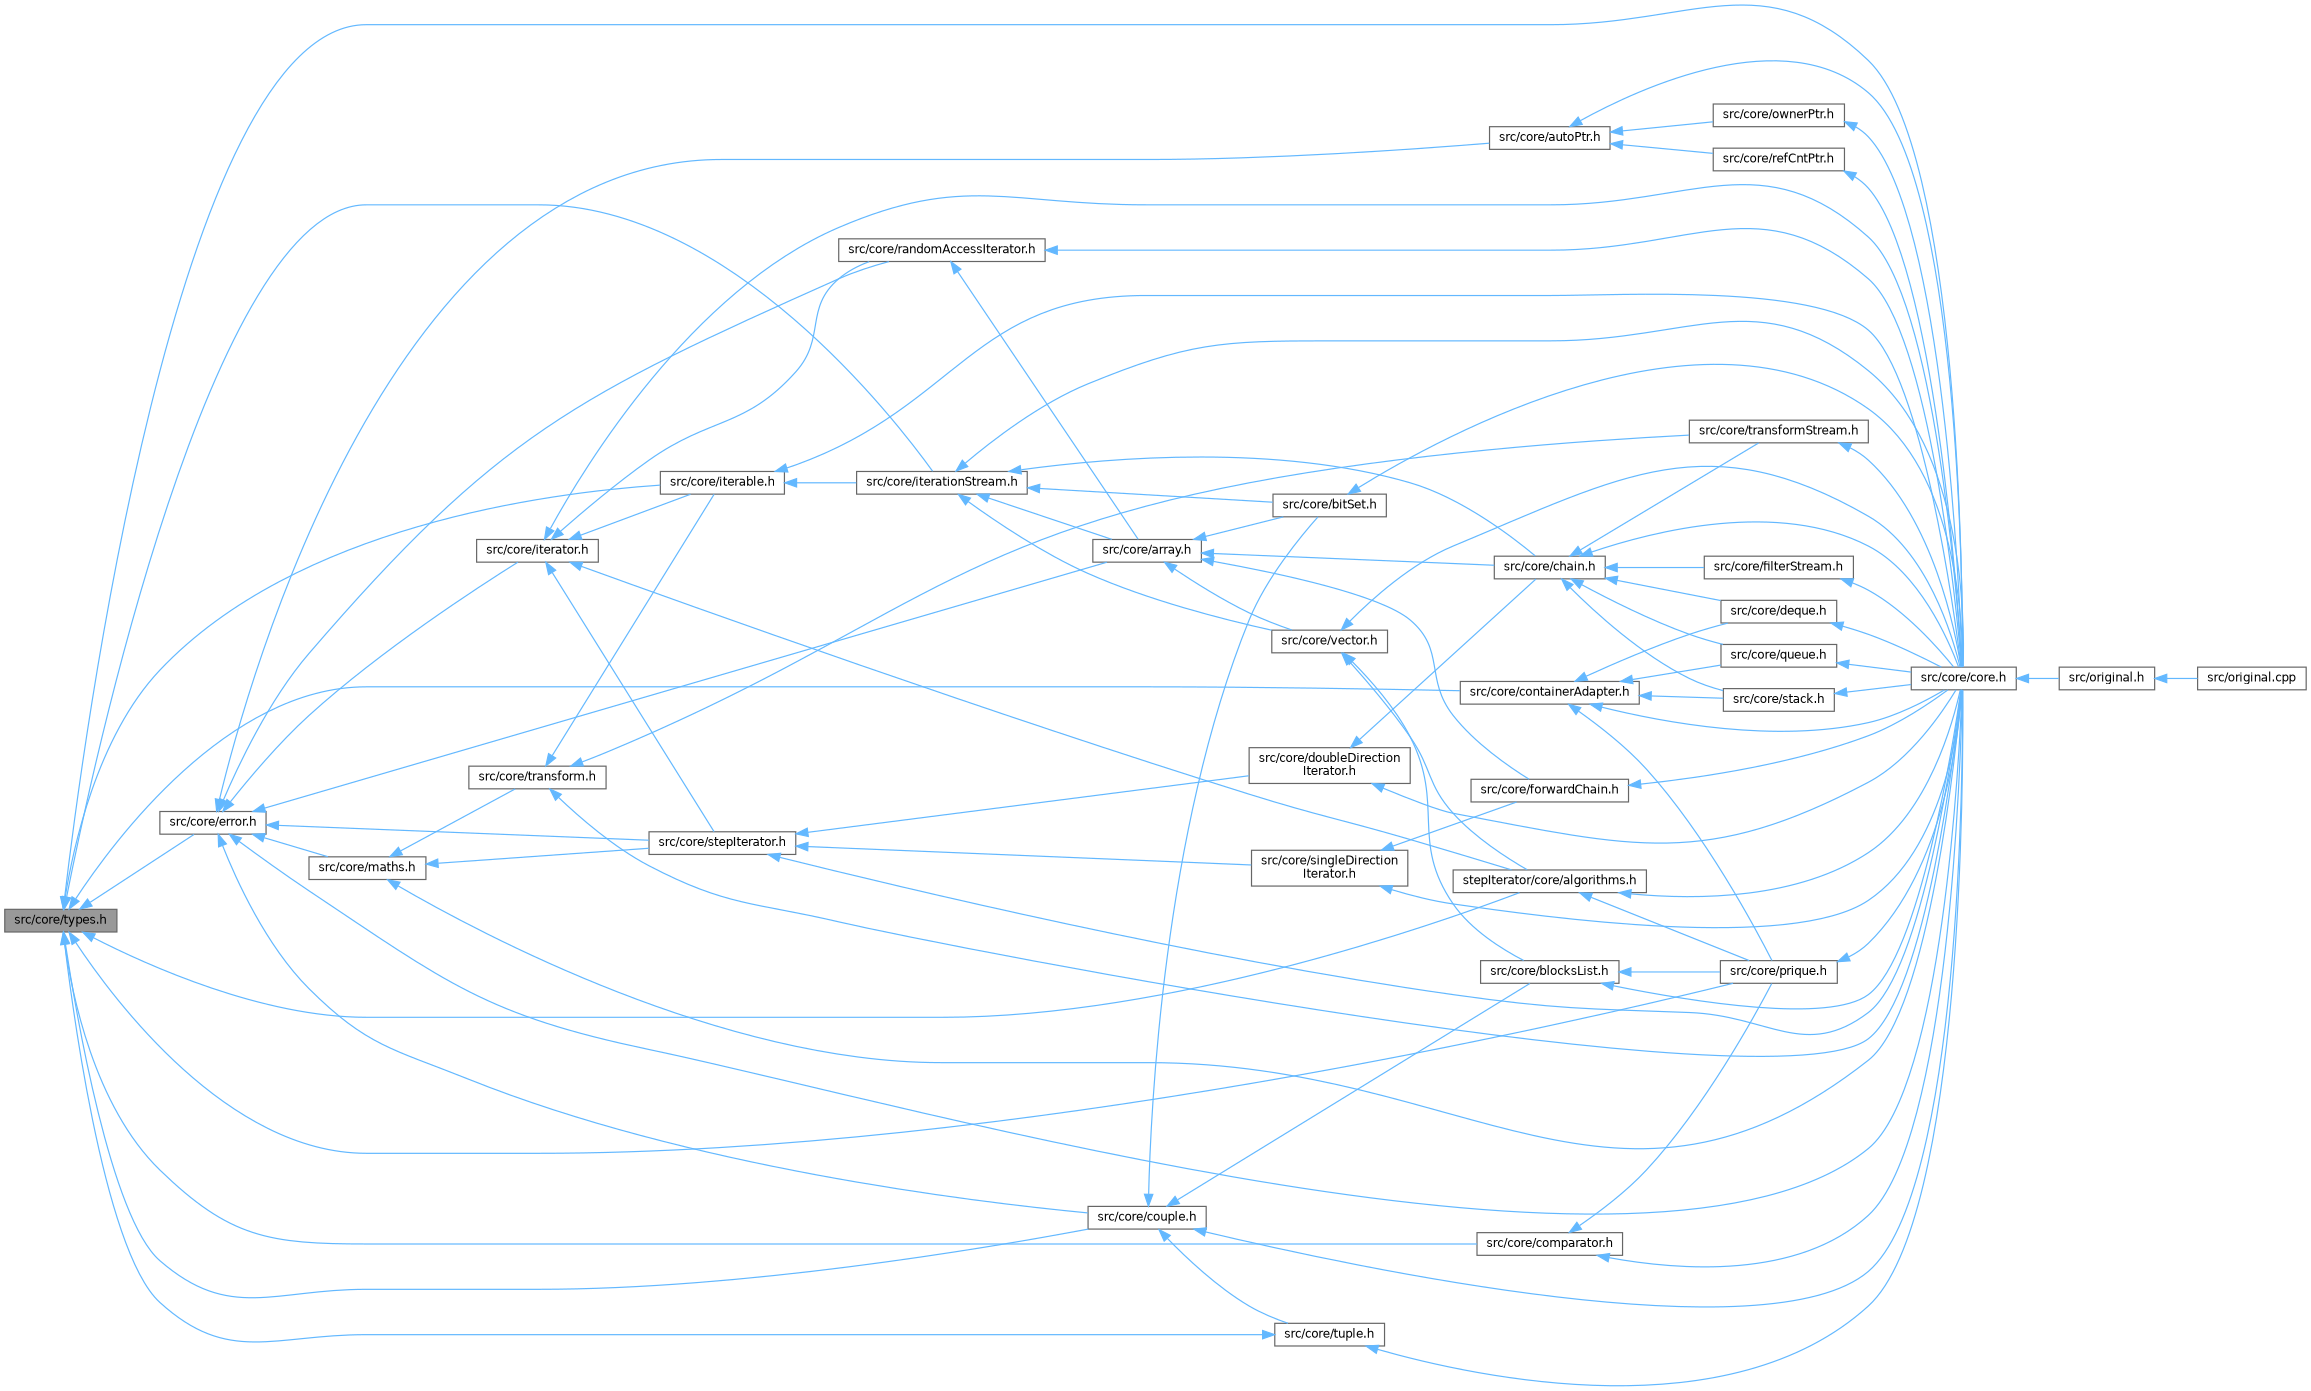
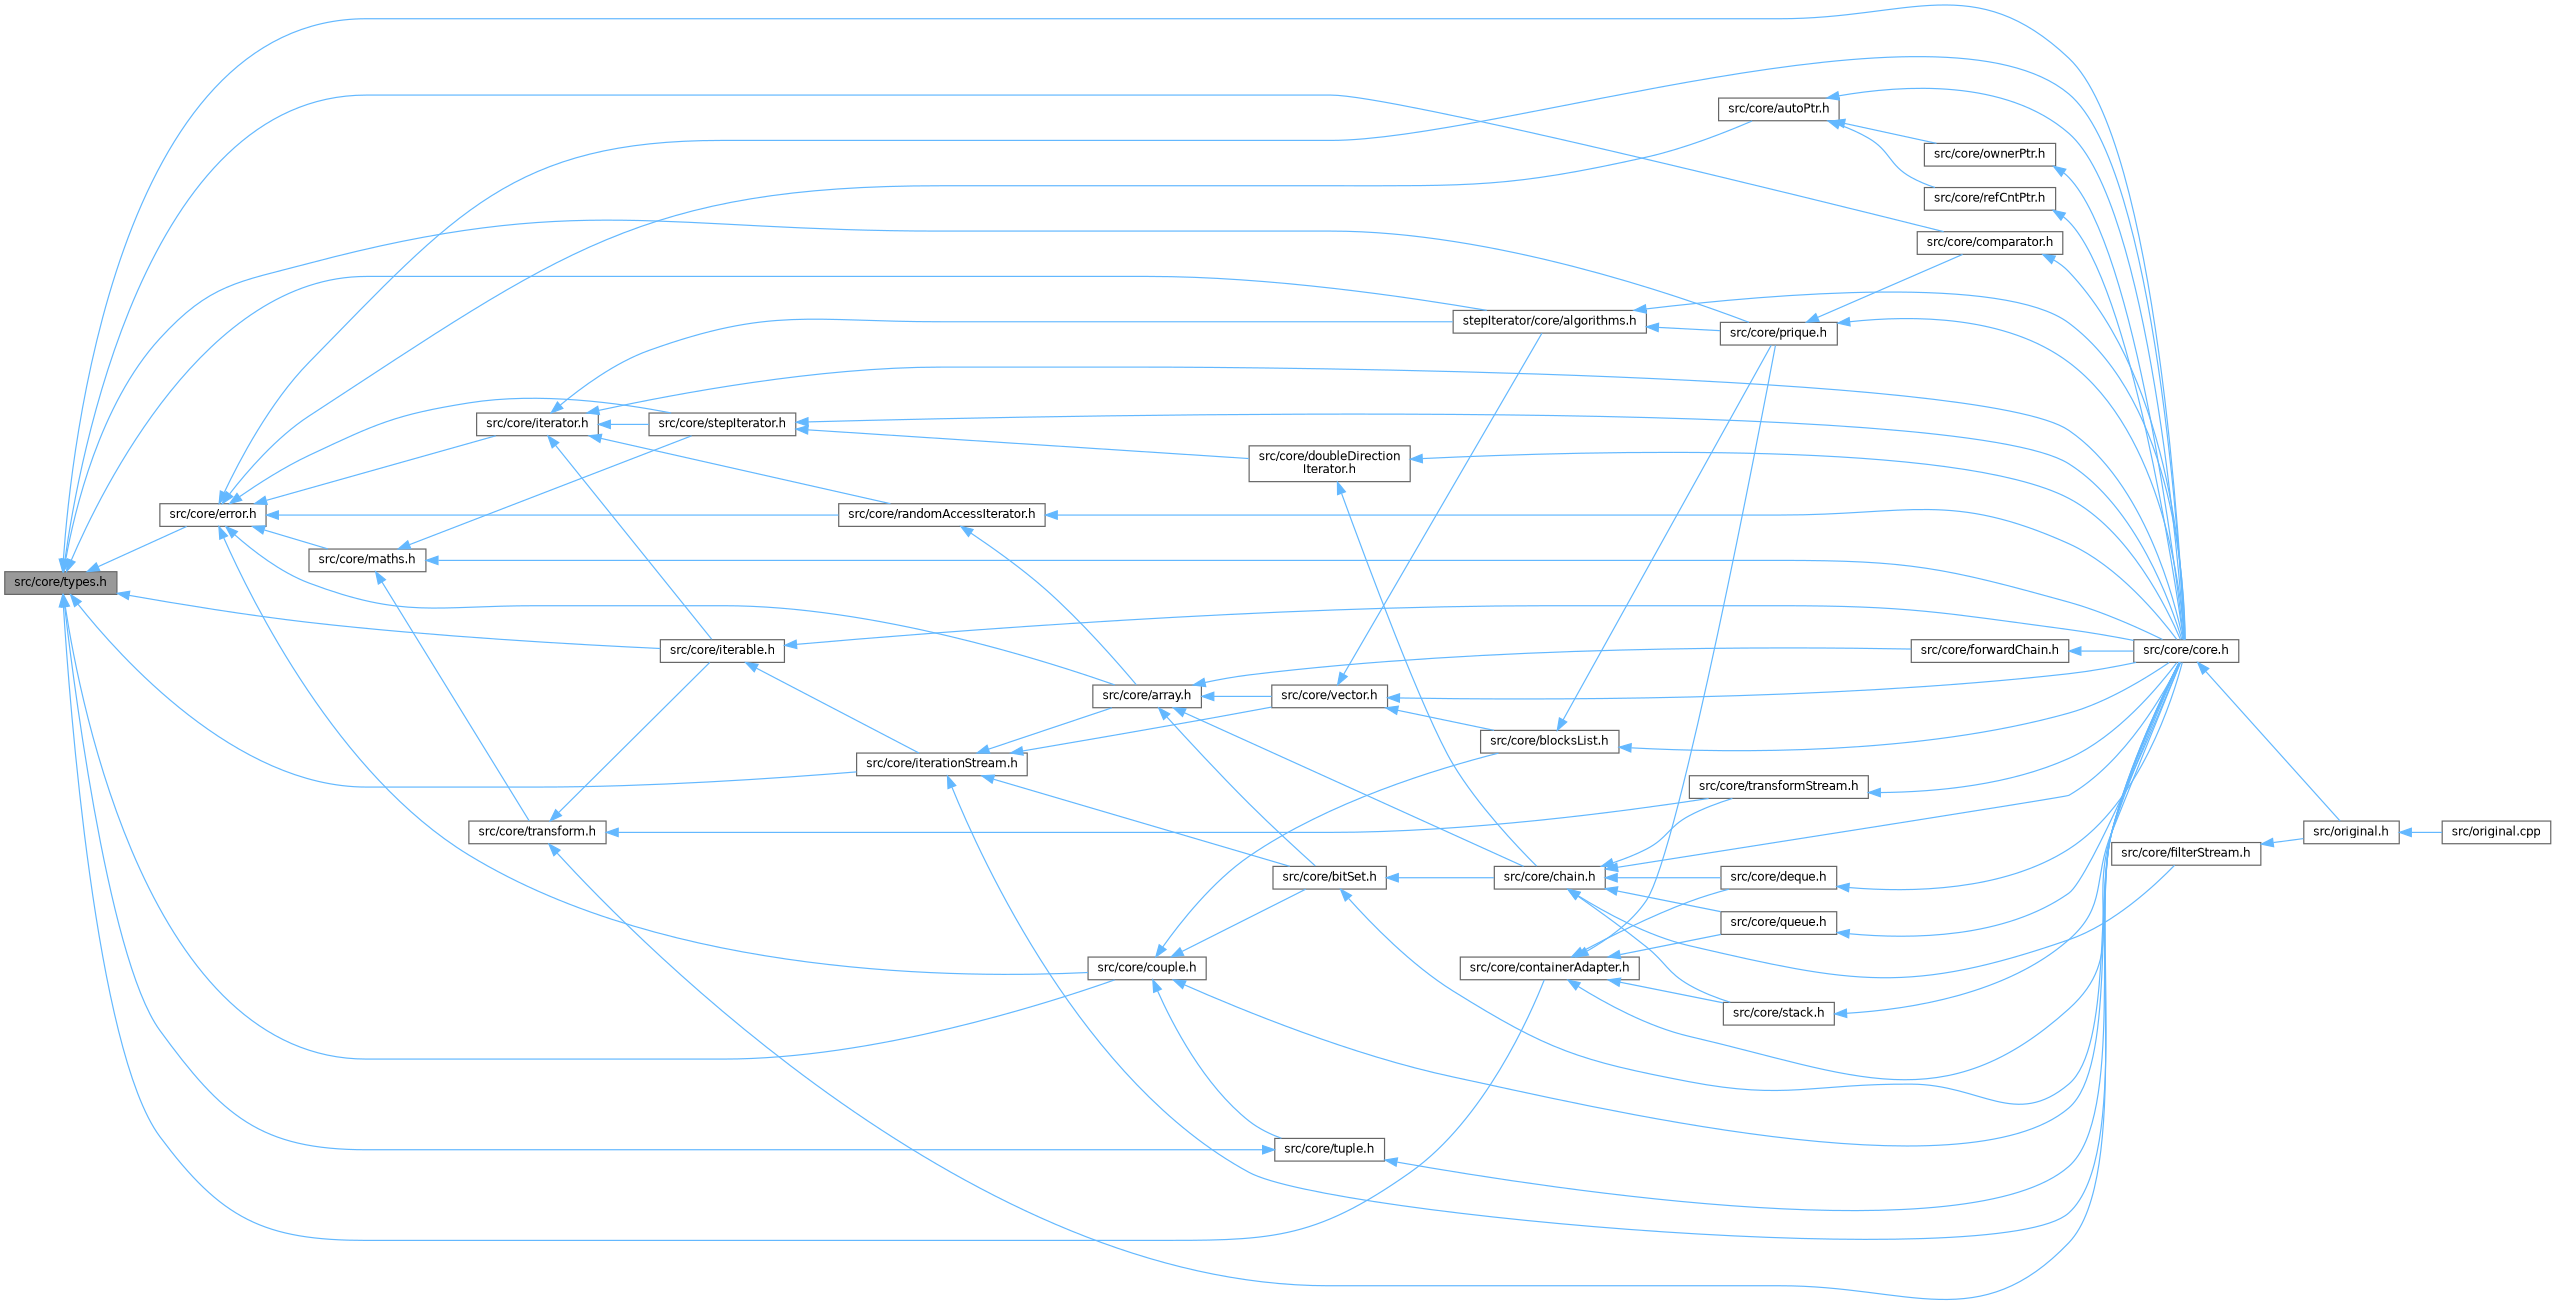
(1289, 461) -> (1446, 878)
(1908, 619) -> (2288, 841)
(1330, 868) -> none
(1690, 1116) -> (1894, 284)
